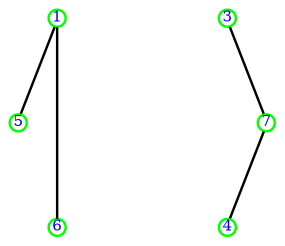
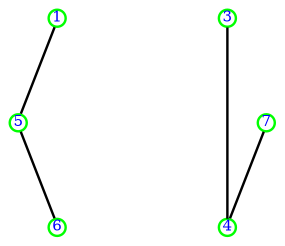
(247, 70) -> (227, 123)
(57, 123) -> (38, 175)
